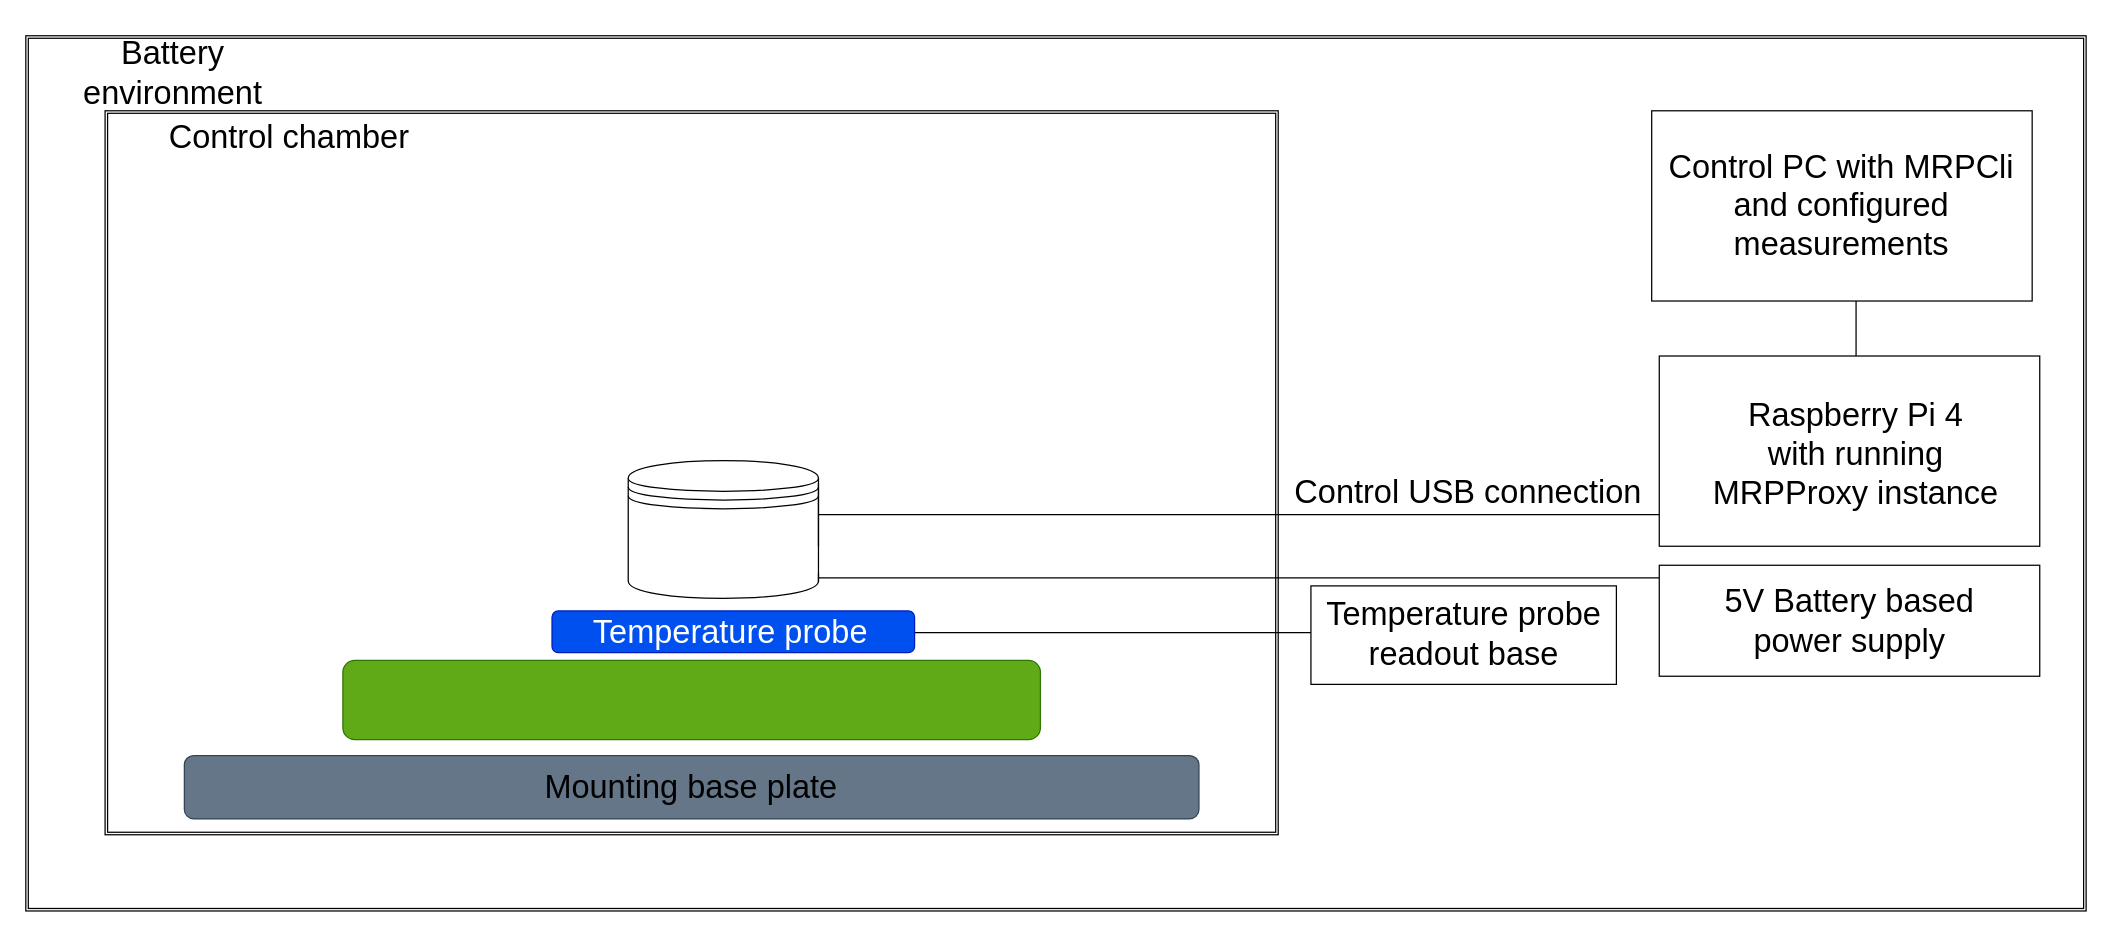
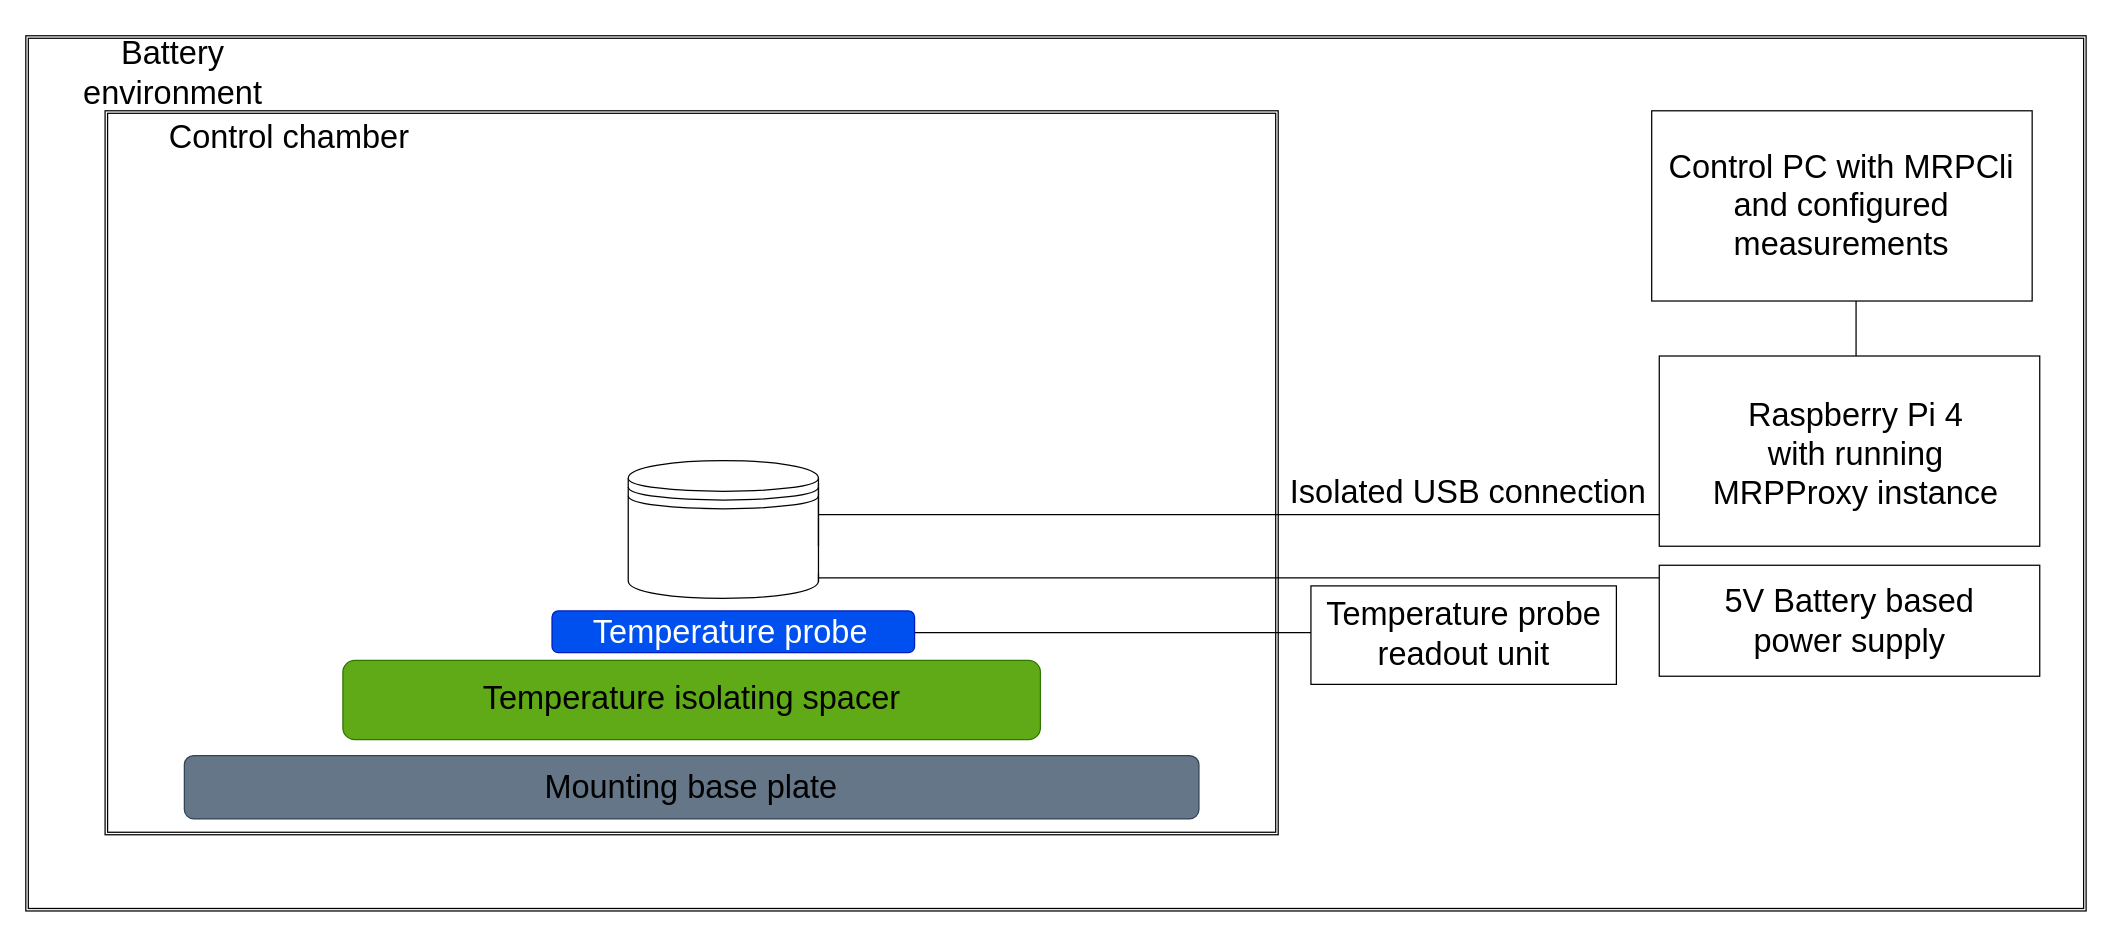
(1468, 492) -> (1468, 492)
(1464, 634) -> (1464, 634)
none -> (692, 698)
